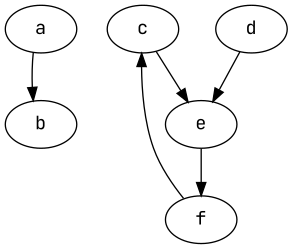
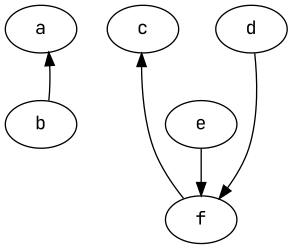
(32, 70) -> (50, 83)
(169, 71) -> none
(230, 71) -> (254, 123)
